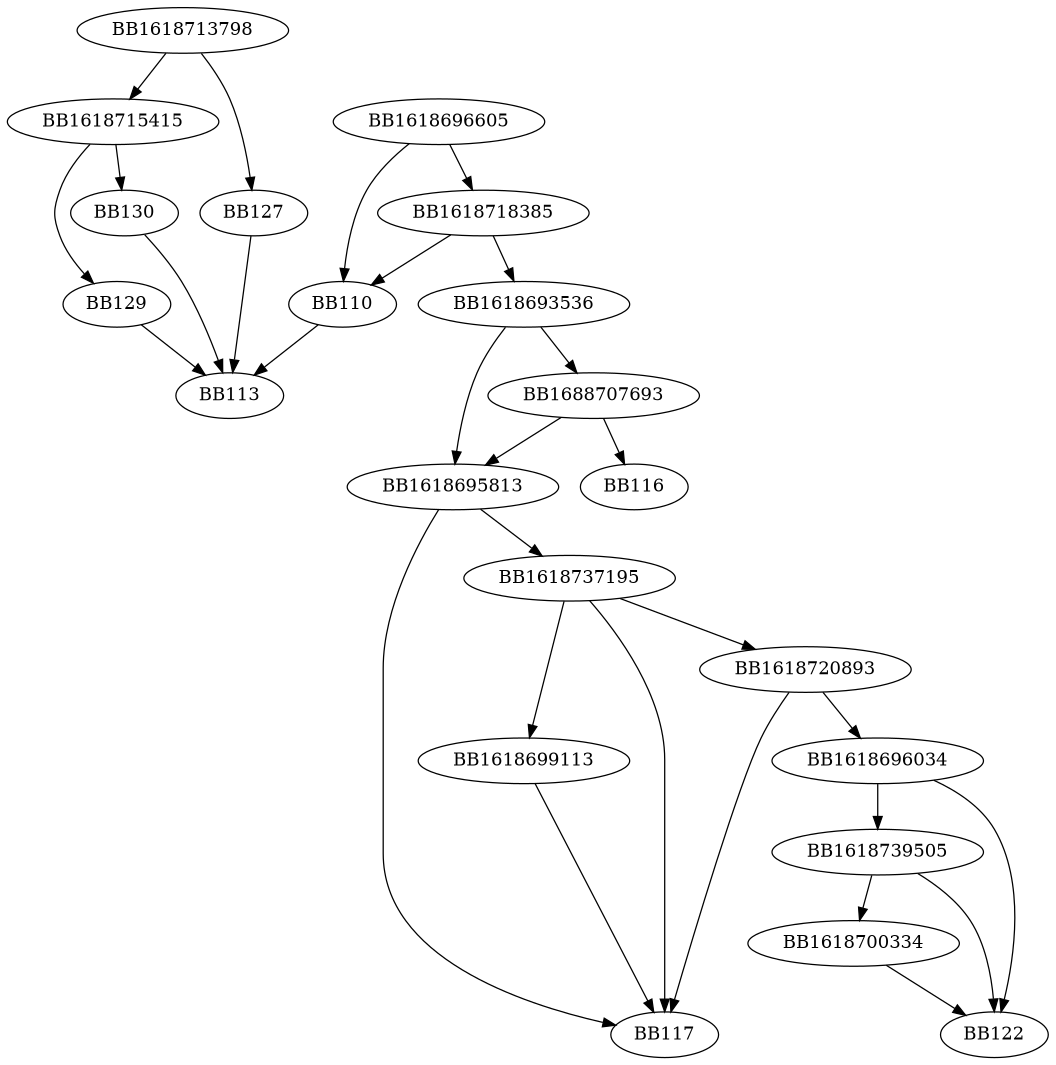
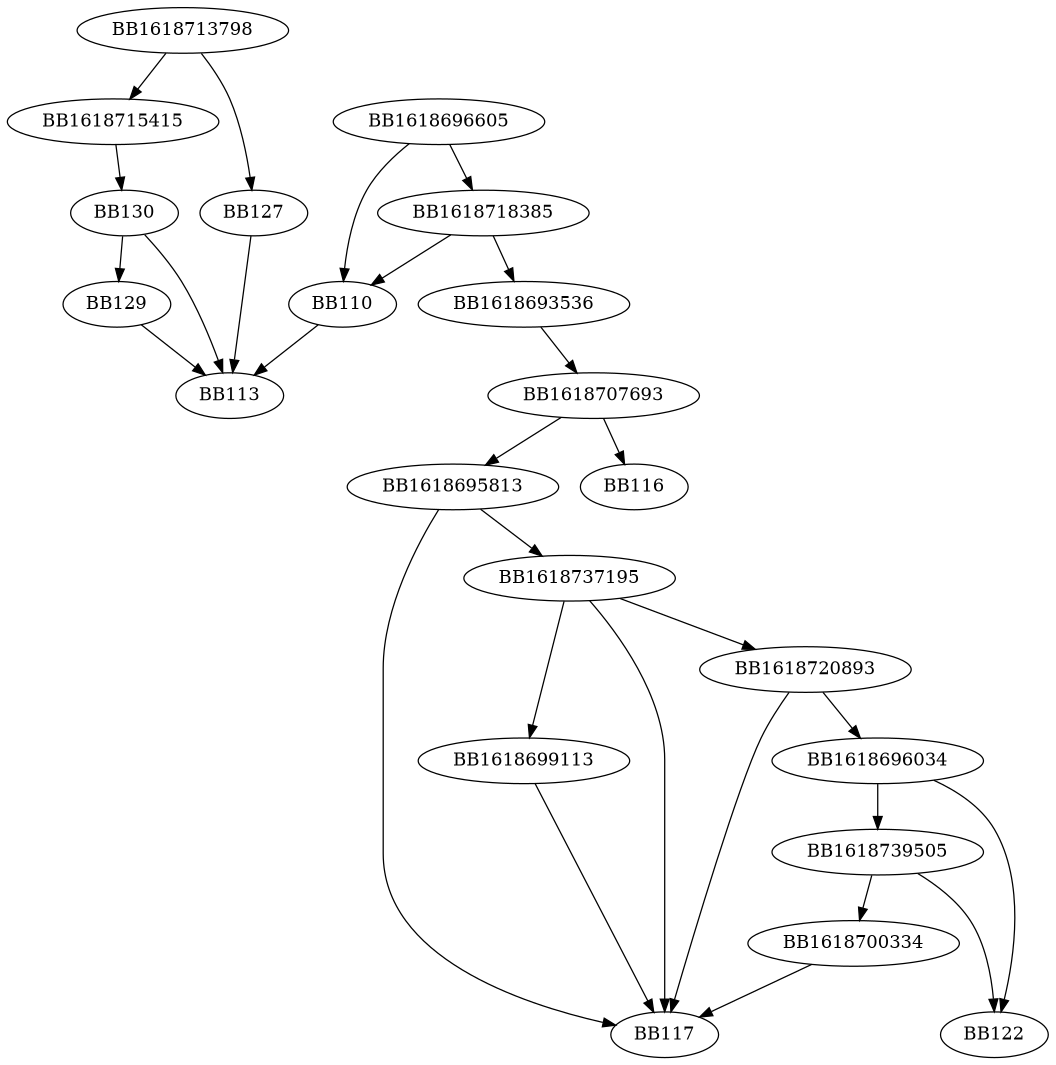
(55, 208) -> (121, 252)
(472, 386) -> none
(594, 396) -> (594, 396)
(921, 987) -> (761, 988)
